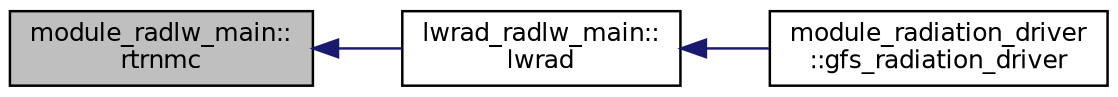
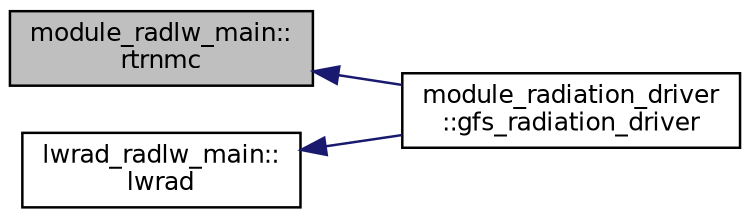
(370, 48) -> (370, 80)
